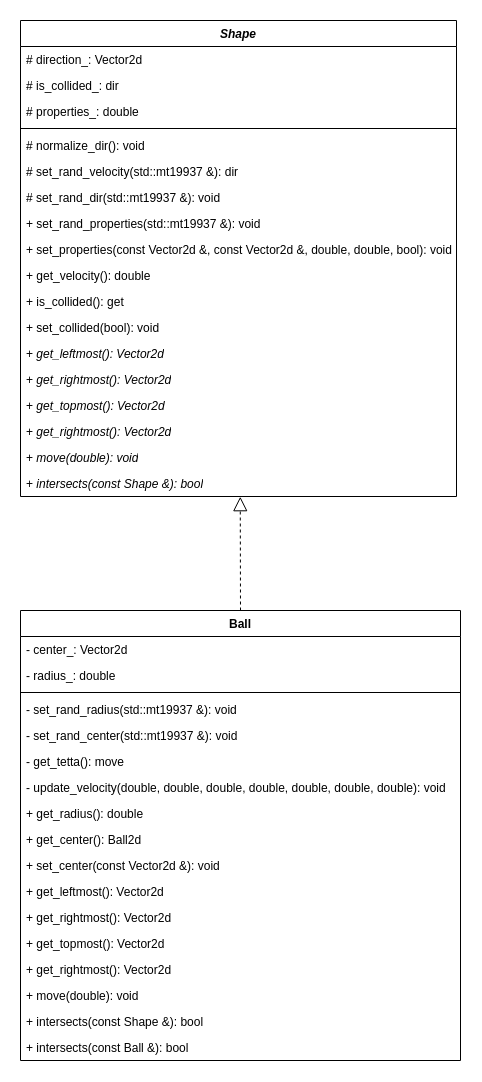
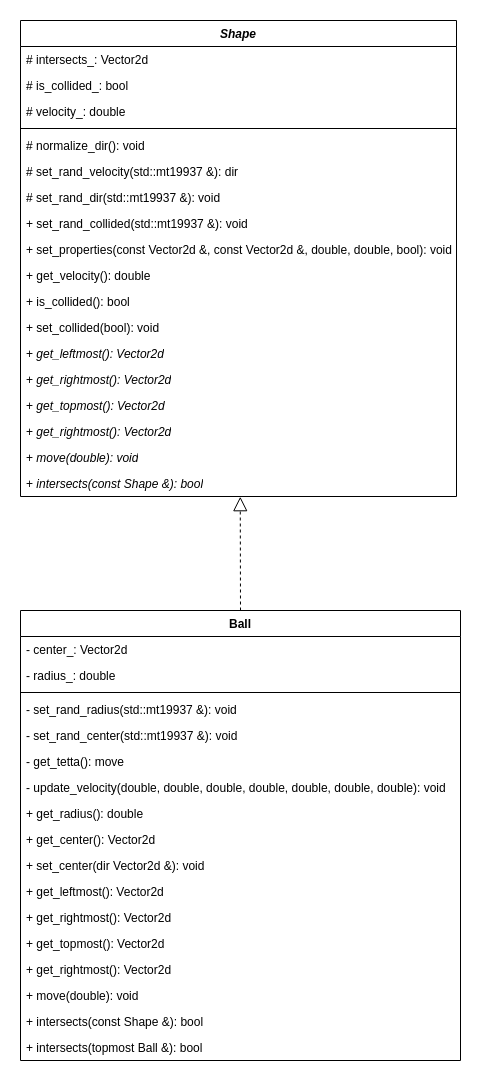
(93, 61) -> (98, 61)
(78, 87) -> (81, 87)
(89, 113) -> (81, 113)
(159, 225) -> (149, 225)
(83, 303) -> (85, 303)
(93, 841) -> (102, 841)
(138, 867) -> (130, 867)
(120, 1049) -> (127, 1049)
